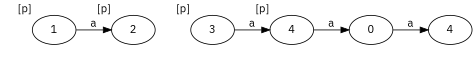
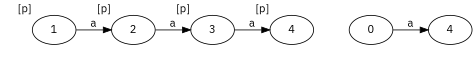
none -> (169, 30)
(327, 30) -> none
